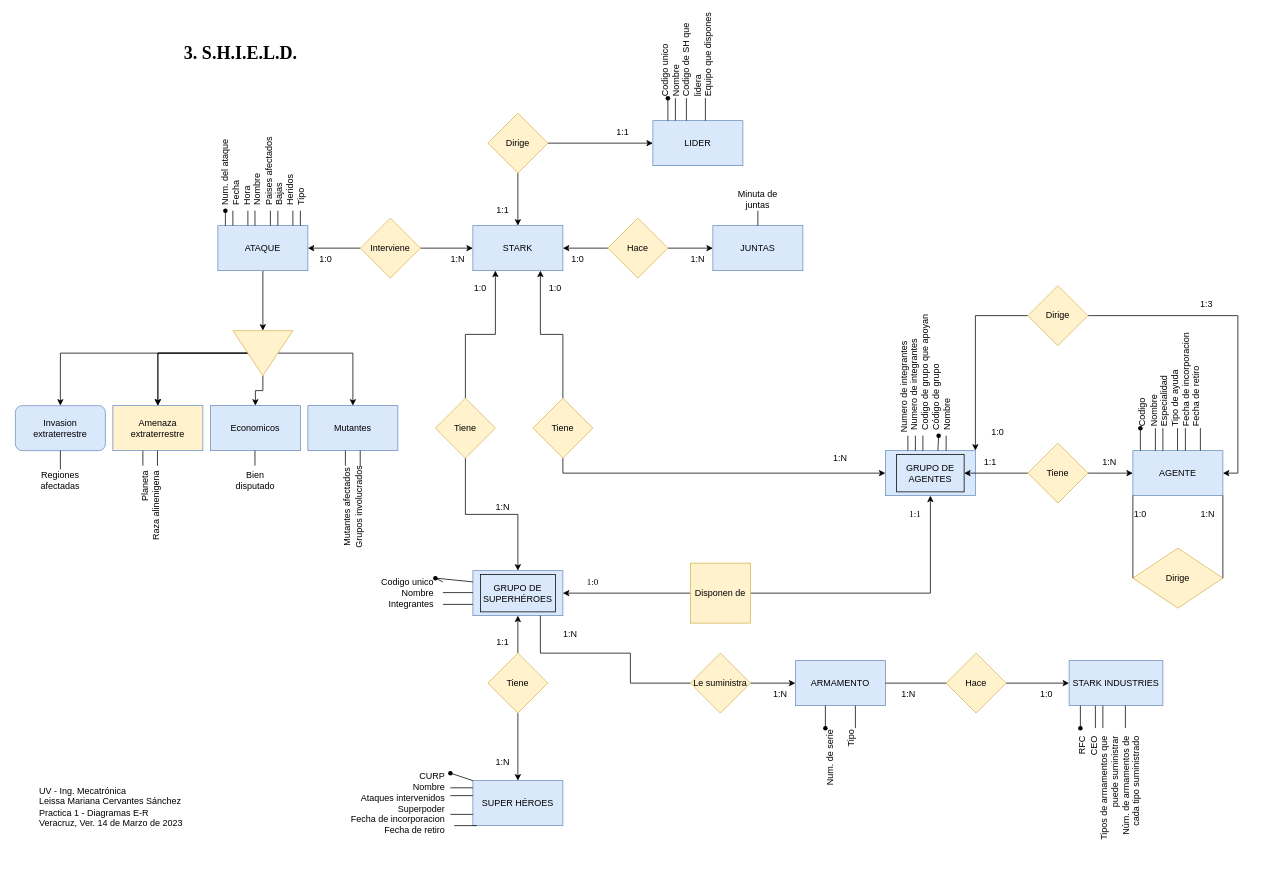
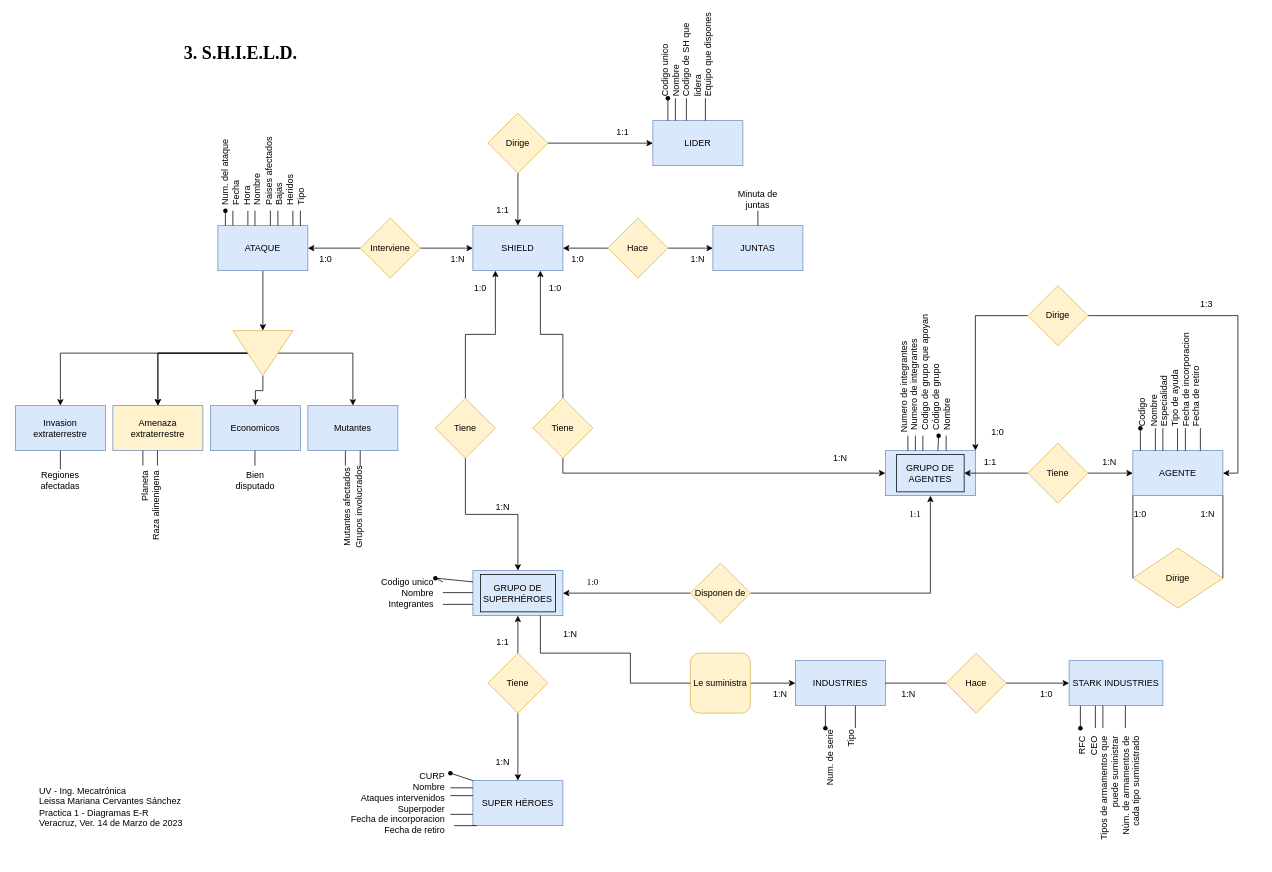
(518, 248) -> (518, 248)
(60, 428) -> (60, 428)
(720, 593) -> (720, 593)
(720, 683) -> (720, 683)
(840, 683) -> (840, 683)
